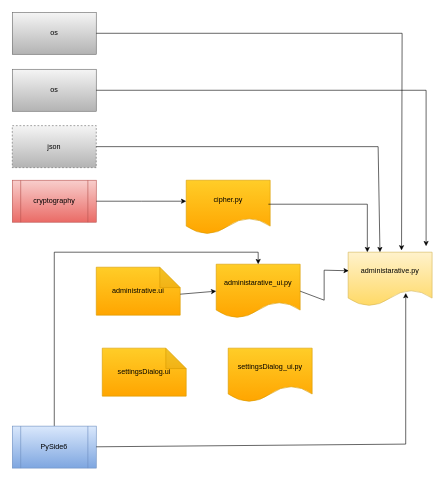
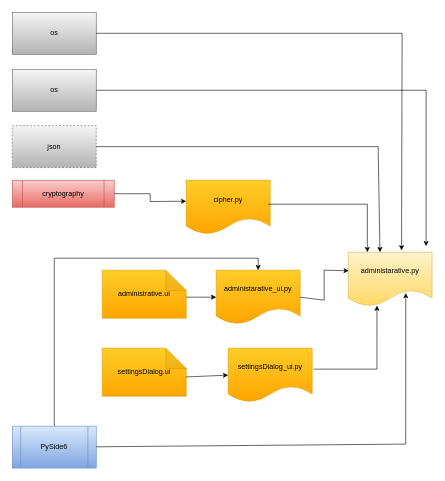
(54, 201) -> (63, 194)
(138, 291) -> (144, 294)
(258, 291) -> (258, 297)
none -> (377, 311)
none -> (196, 377)
